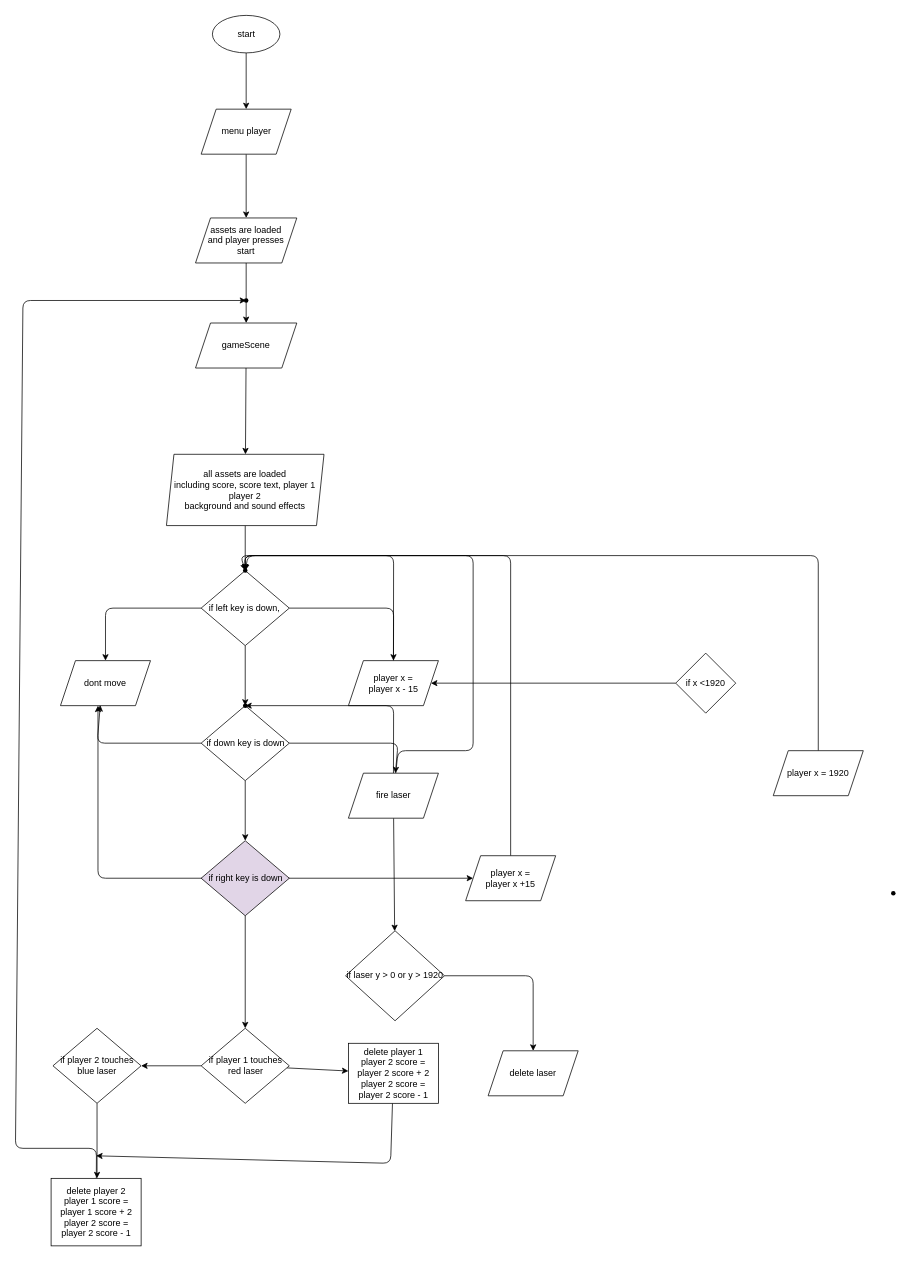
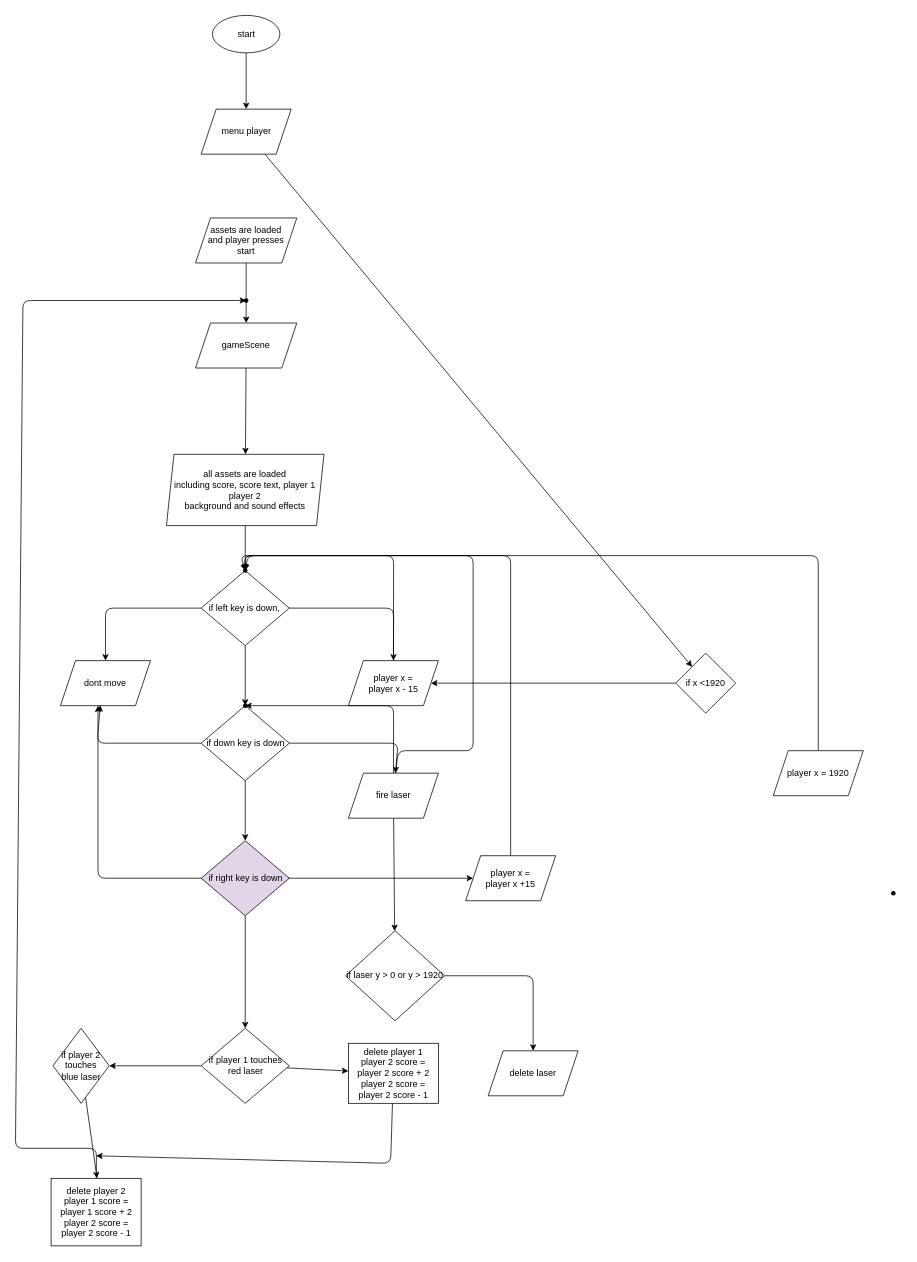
(246, 211) -> (477, 408)
(97, 1065) -> (81, 1065)
